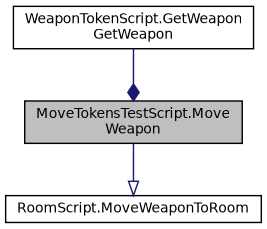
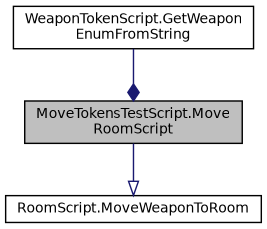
(133, 28) -> (133, 28)
(133, 122) -> (133, 122)
